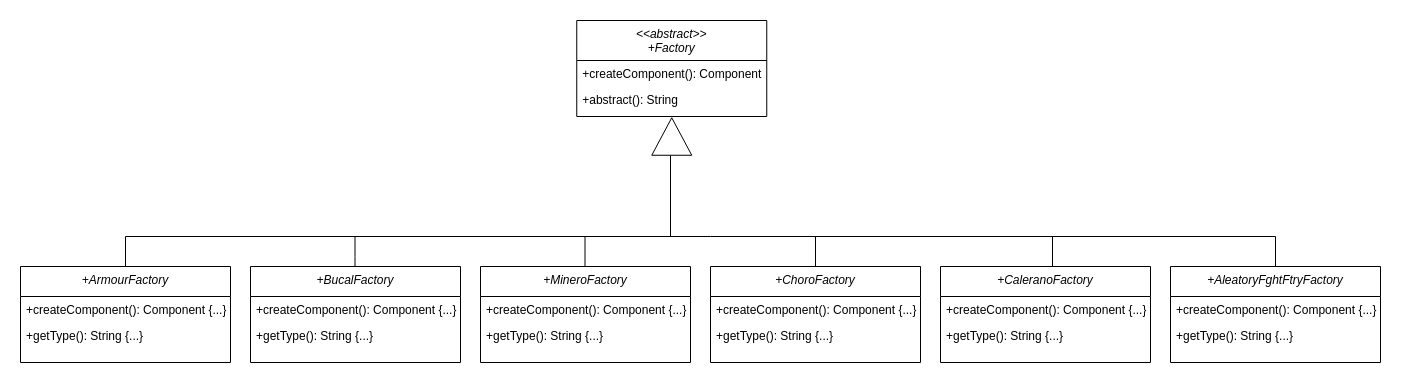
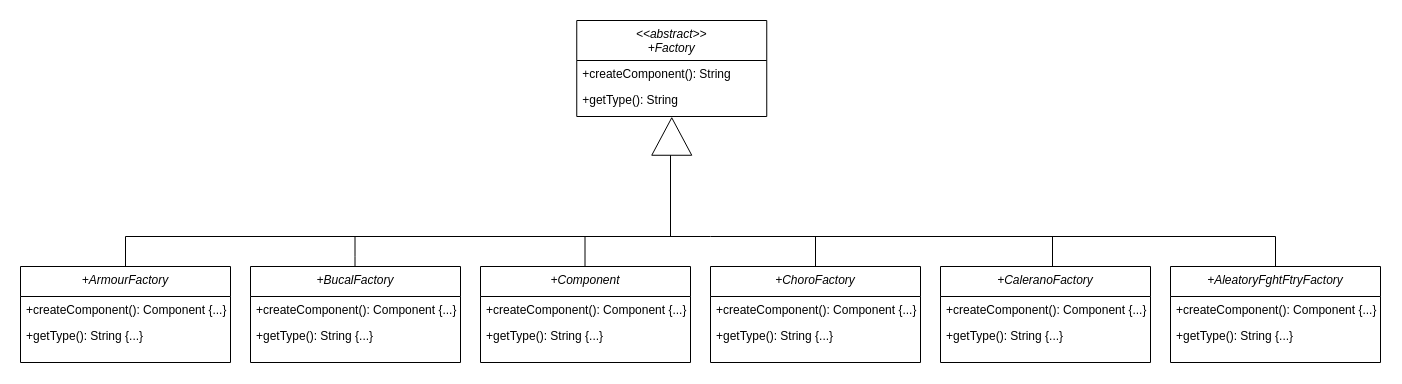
(677, 74) -> (665, 74)
(641, 100) -> (638, 100)
(585, 280) -> (585, 280)
